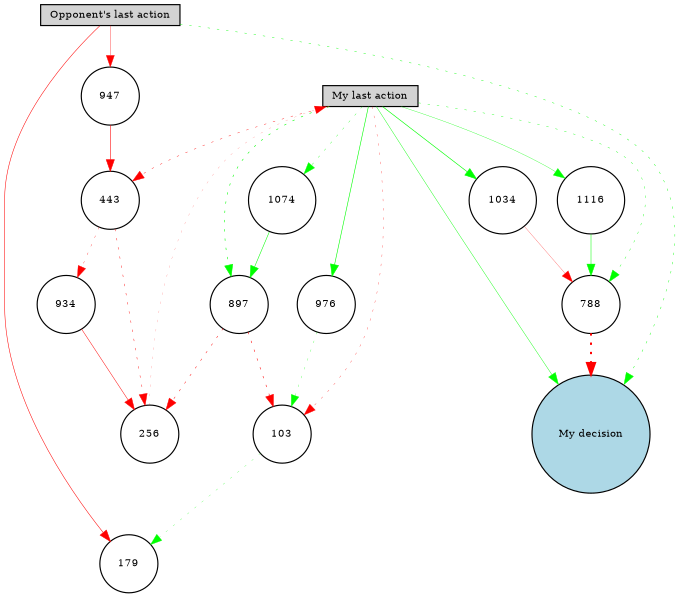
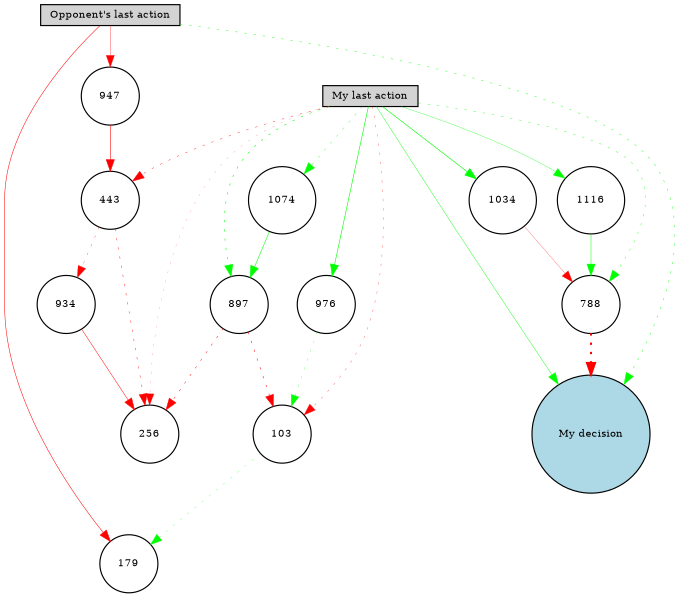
(183, 227) -> (189, 216)
